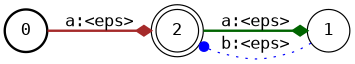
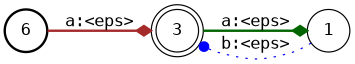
(26, 31) -> (26, 31)
(177, 31) -> (177, 31)
